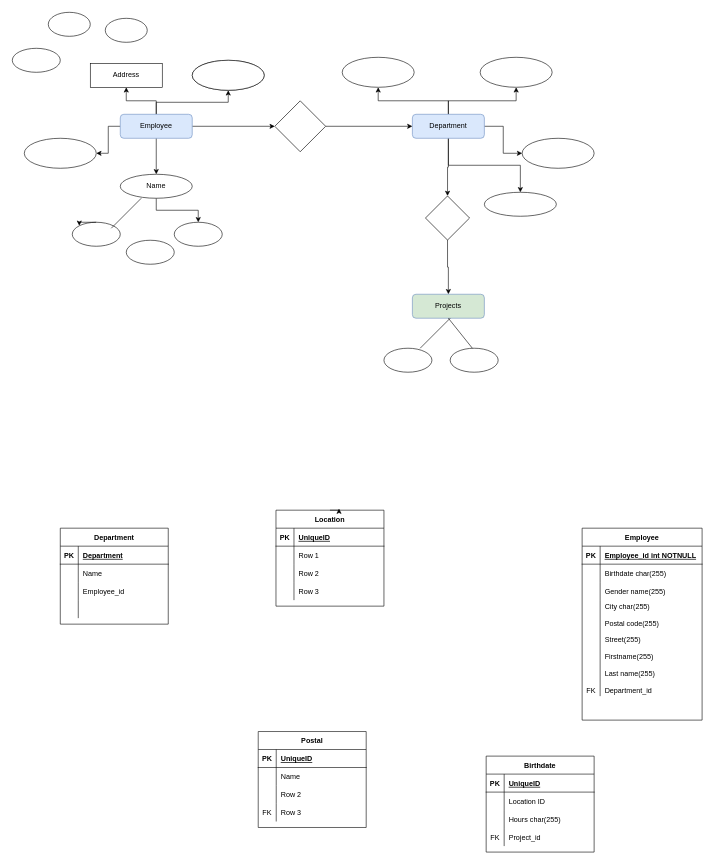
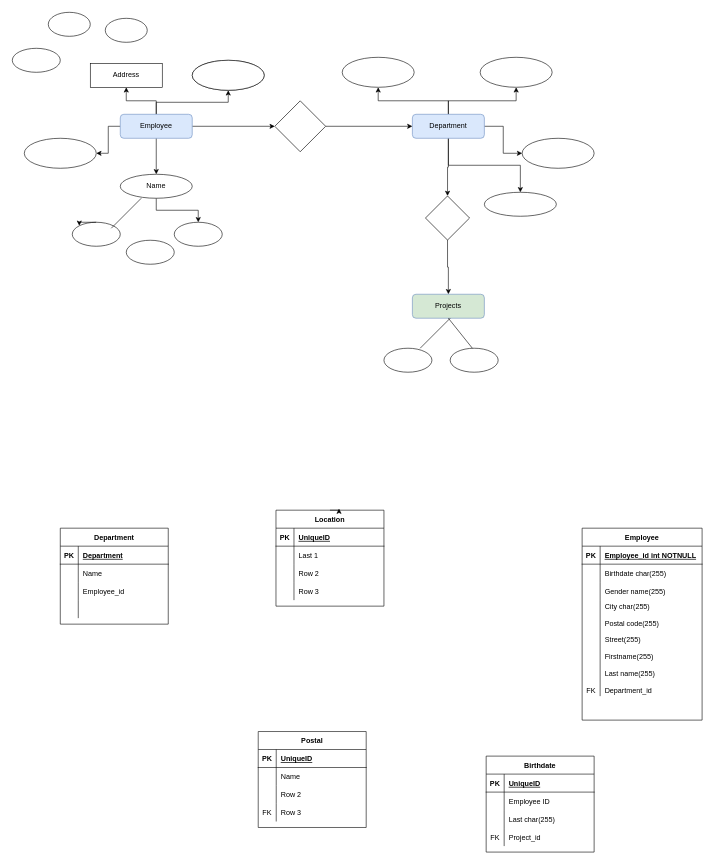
(308, 556) -> (310, 556)
(529, 802) -> (529, 802)
(538, 820) -> (536, 820)
